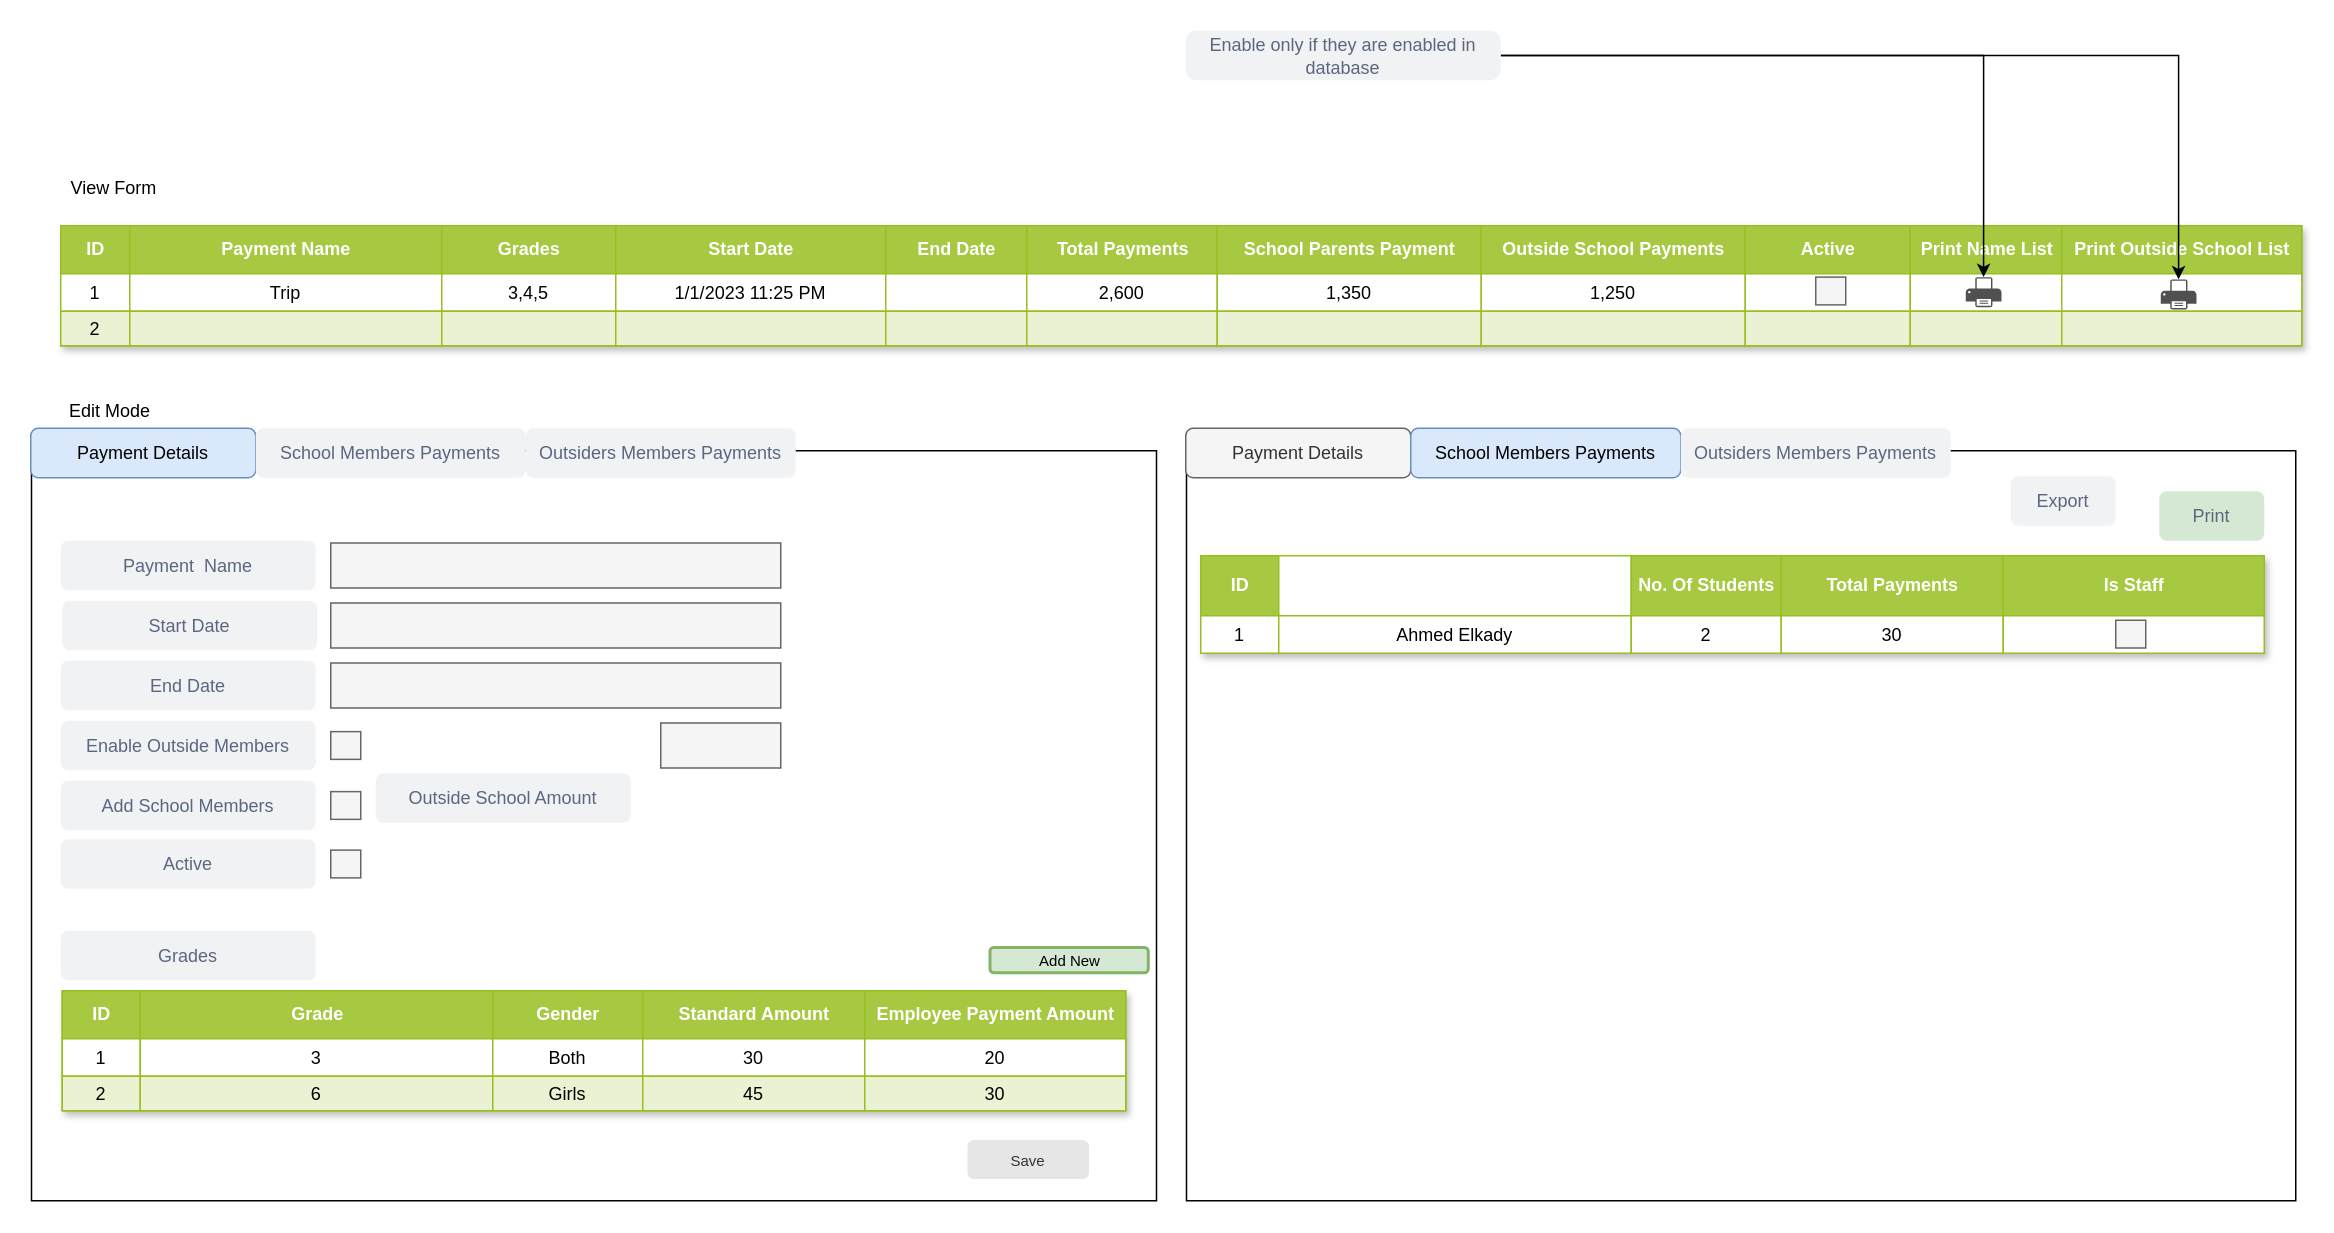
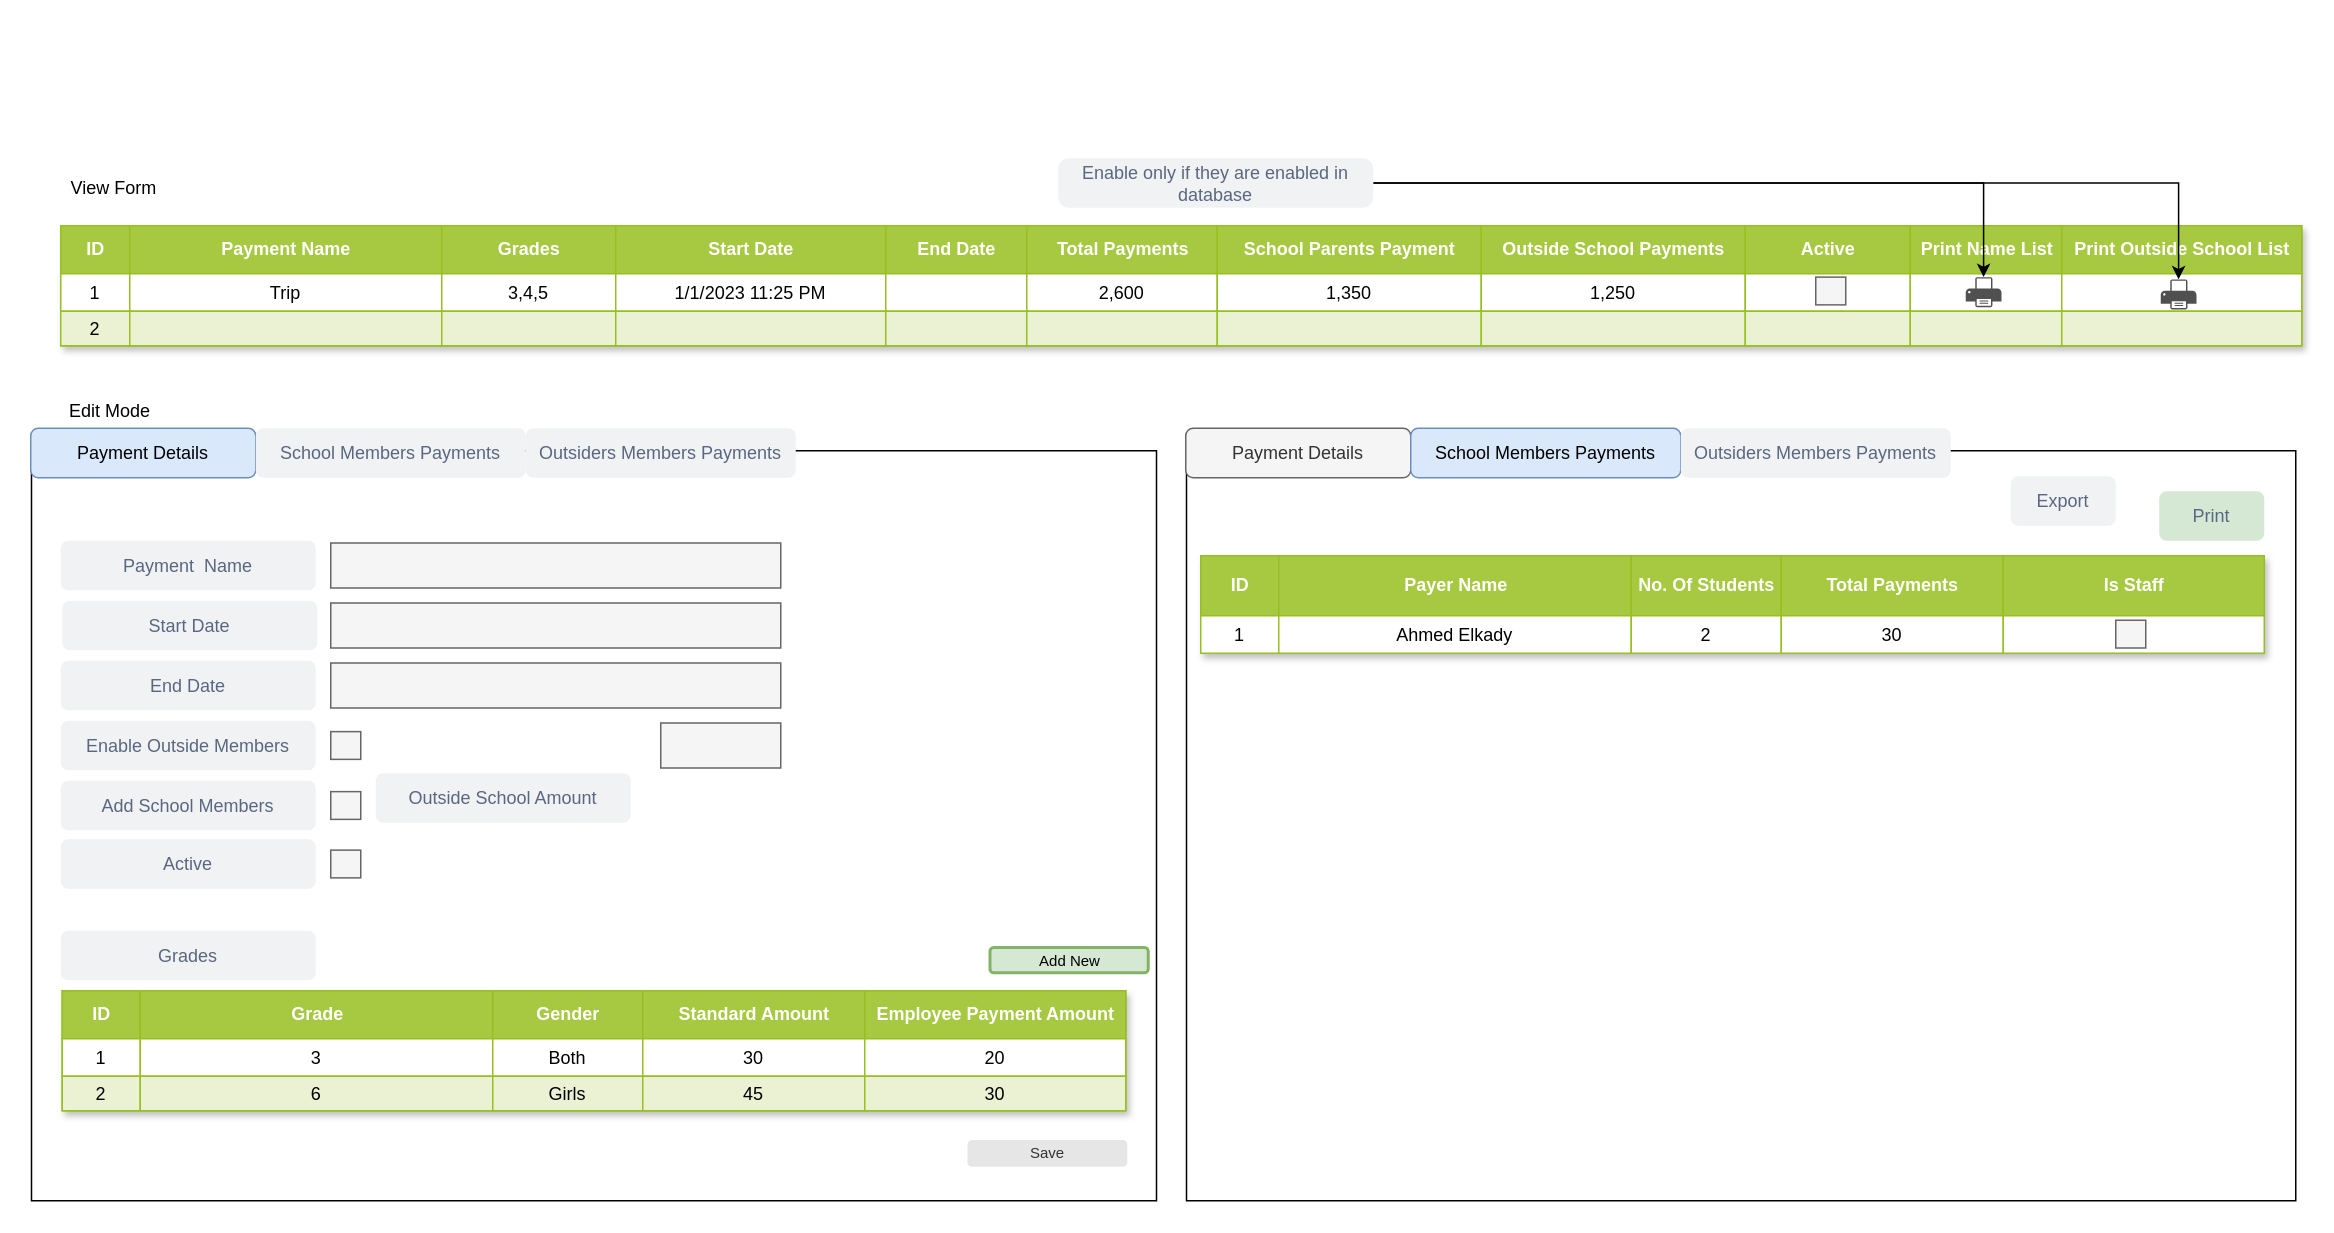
(1343, 56) -> (1216, 183)
(1455, 586) -> (1455, 586)
(1028, 1160) -> (1047, 1153)
